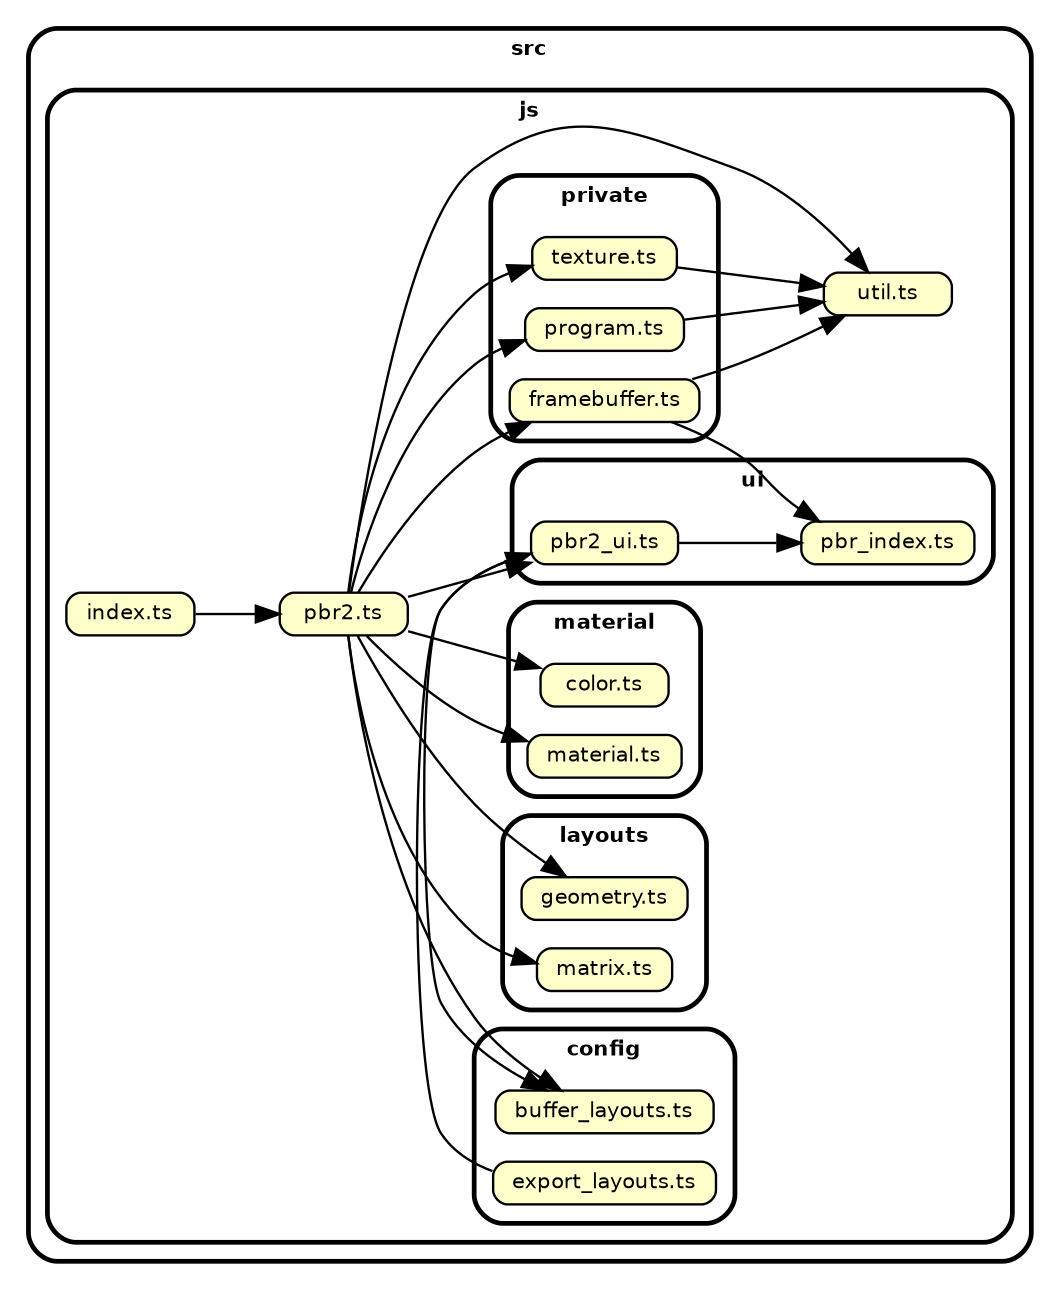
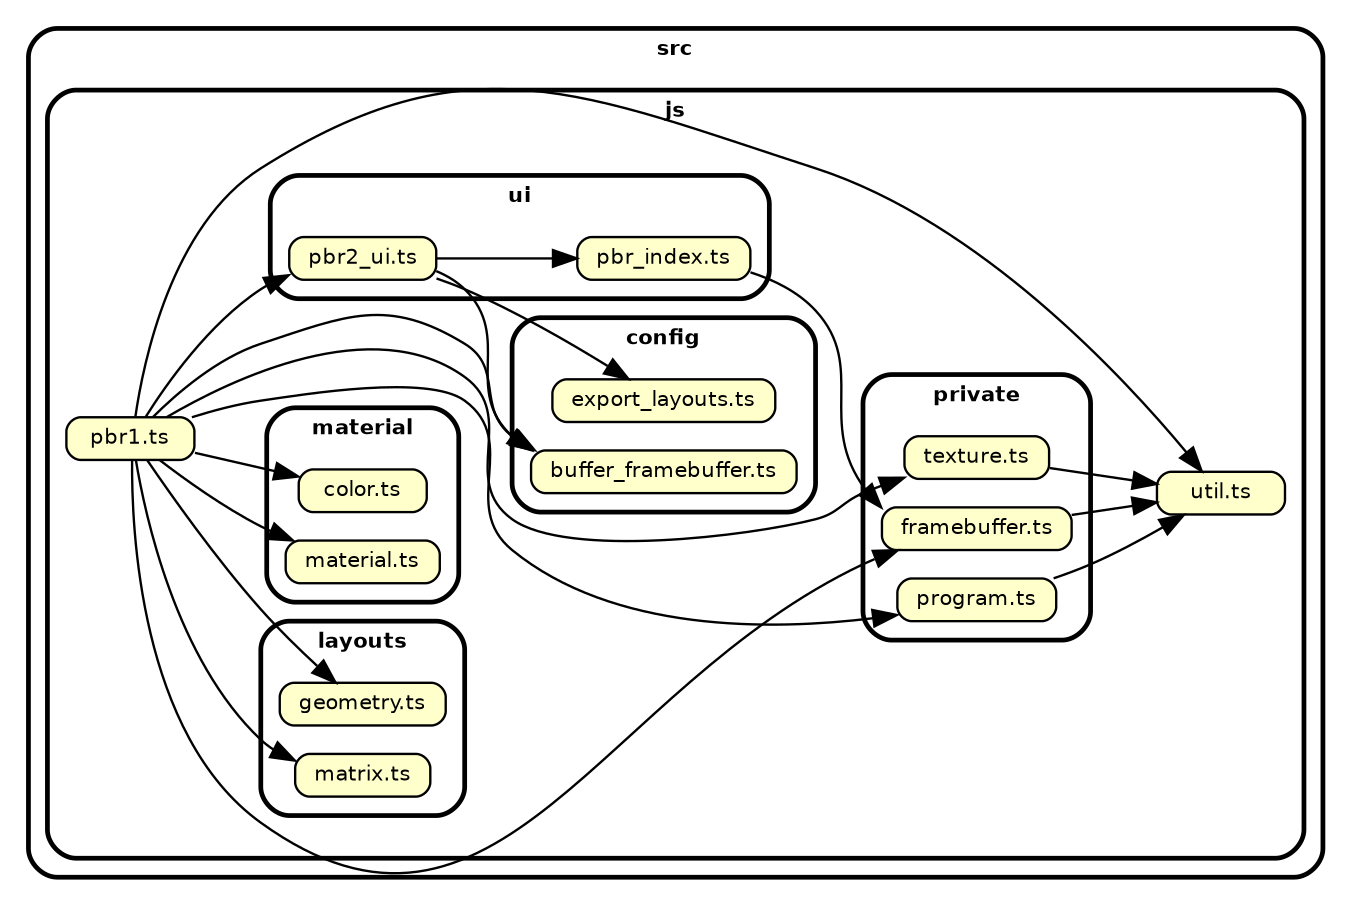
(761, 474) -> (839, 361)
(130, 614) -> none
(344, 614) -> (130, 439)
(420, 980) -> (554, 334)
(605, 1112) -> (664, 472)
